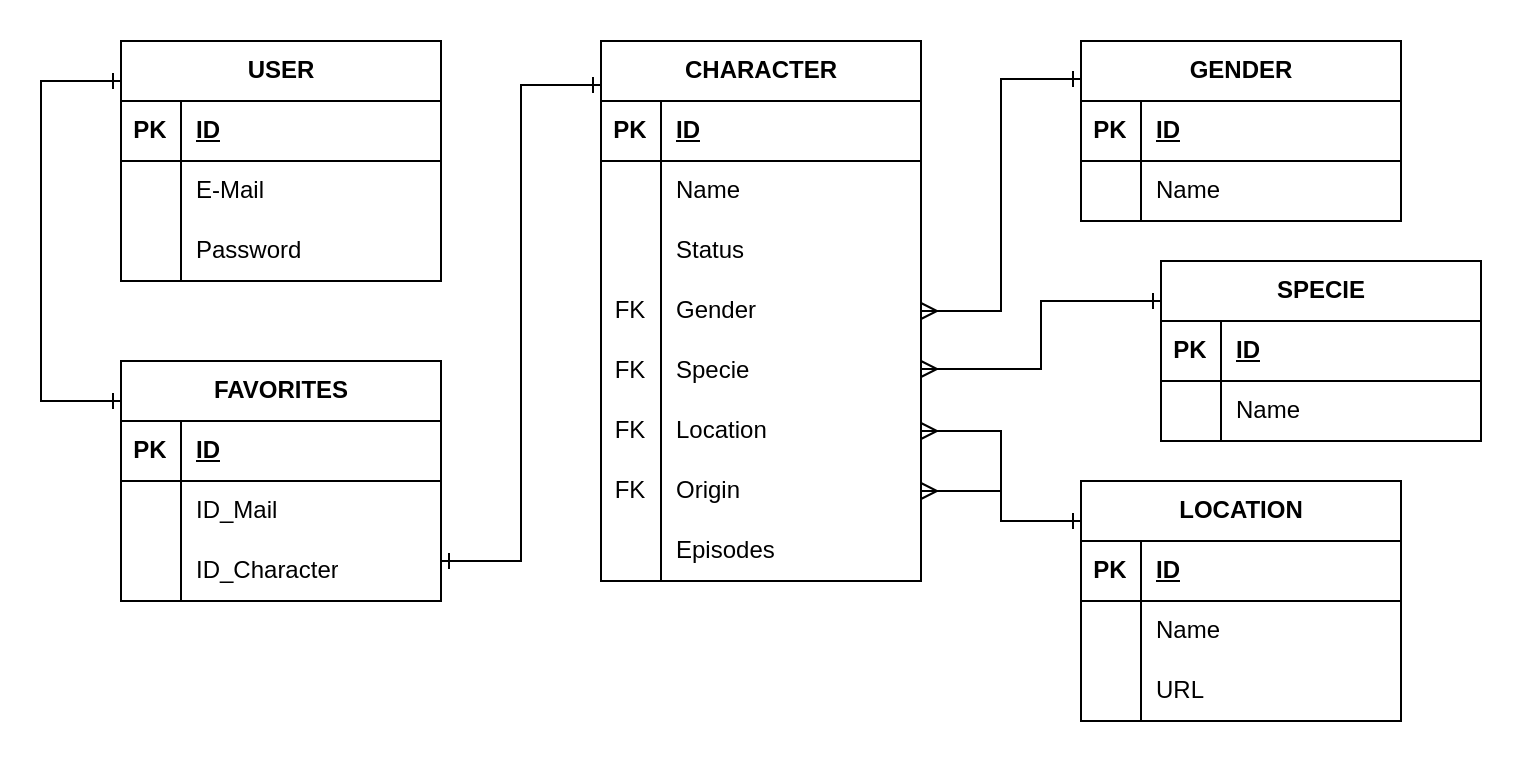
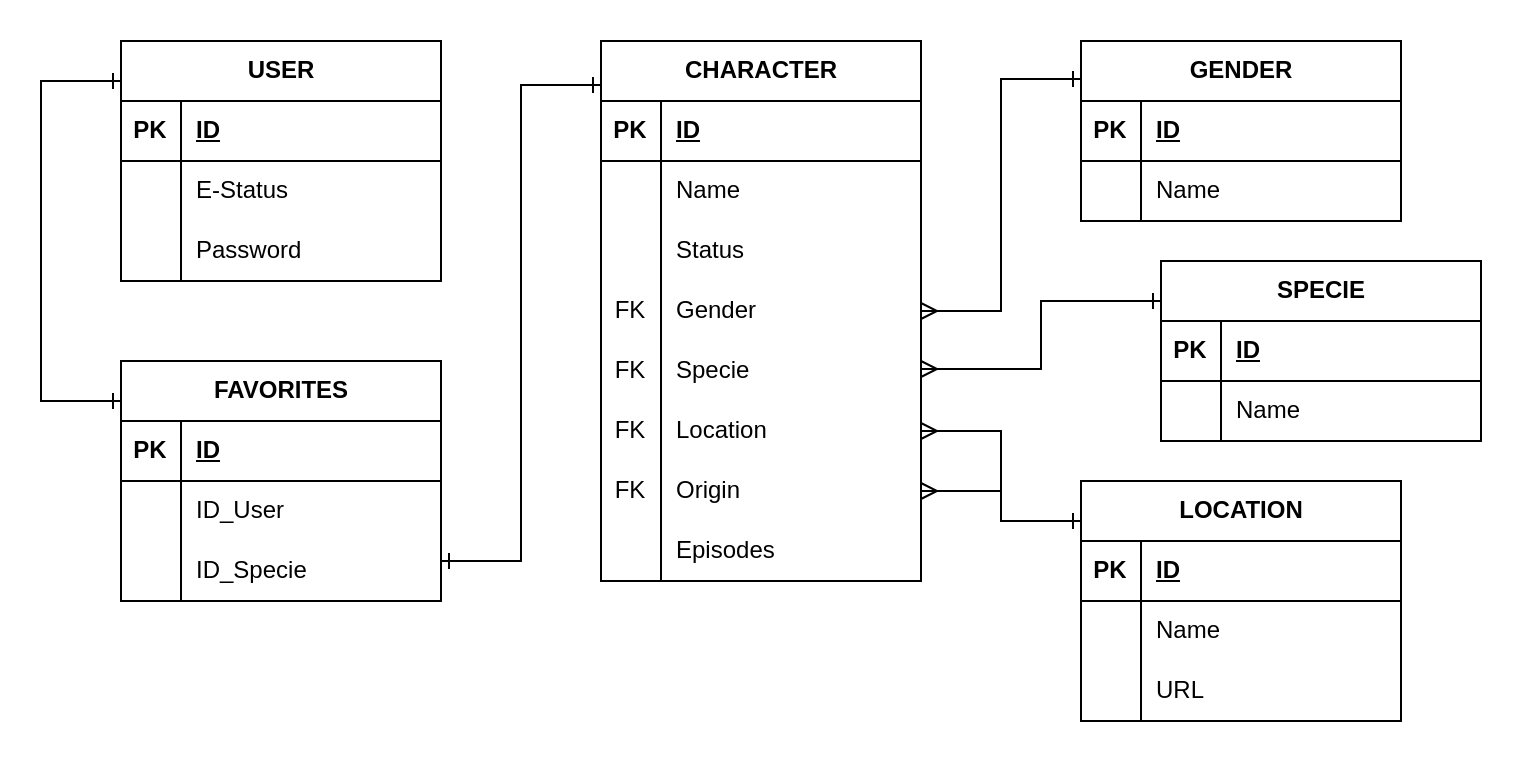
(231, 191) -> (251, 191)
(238, 511) -> (244, 511)
(278, 571) -> (254, 571)
